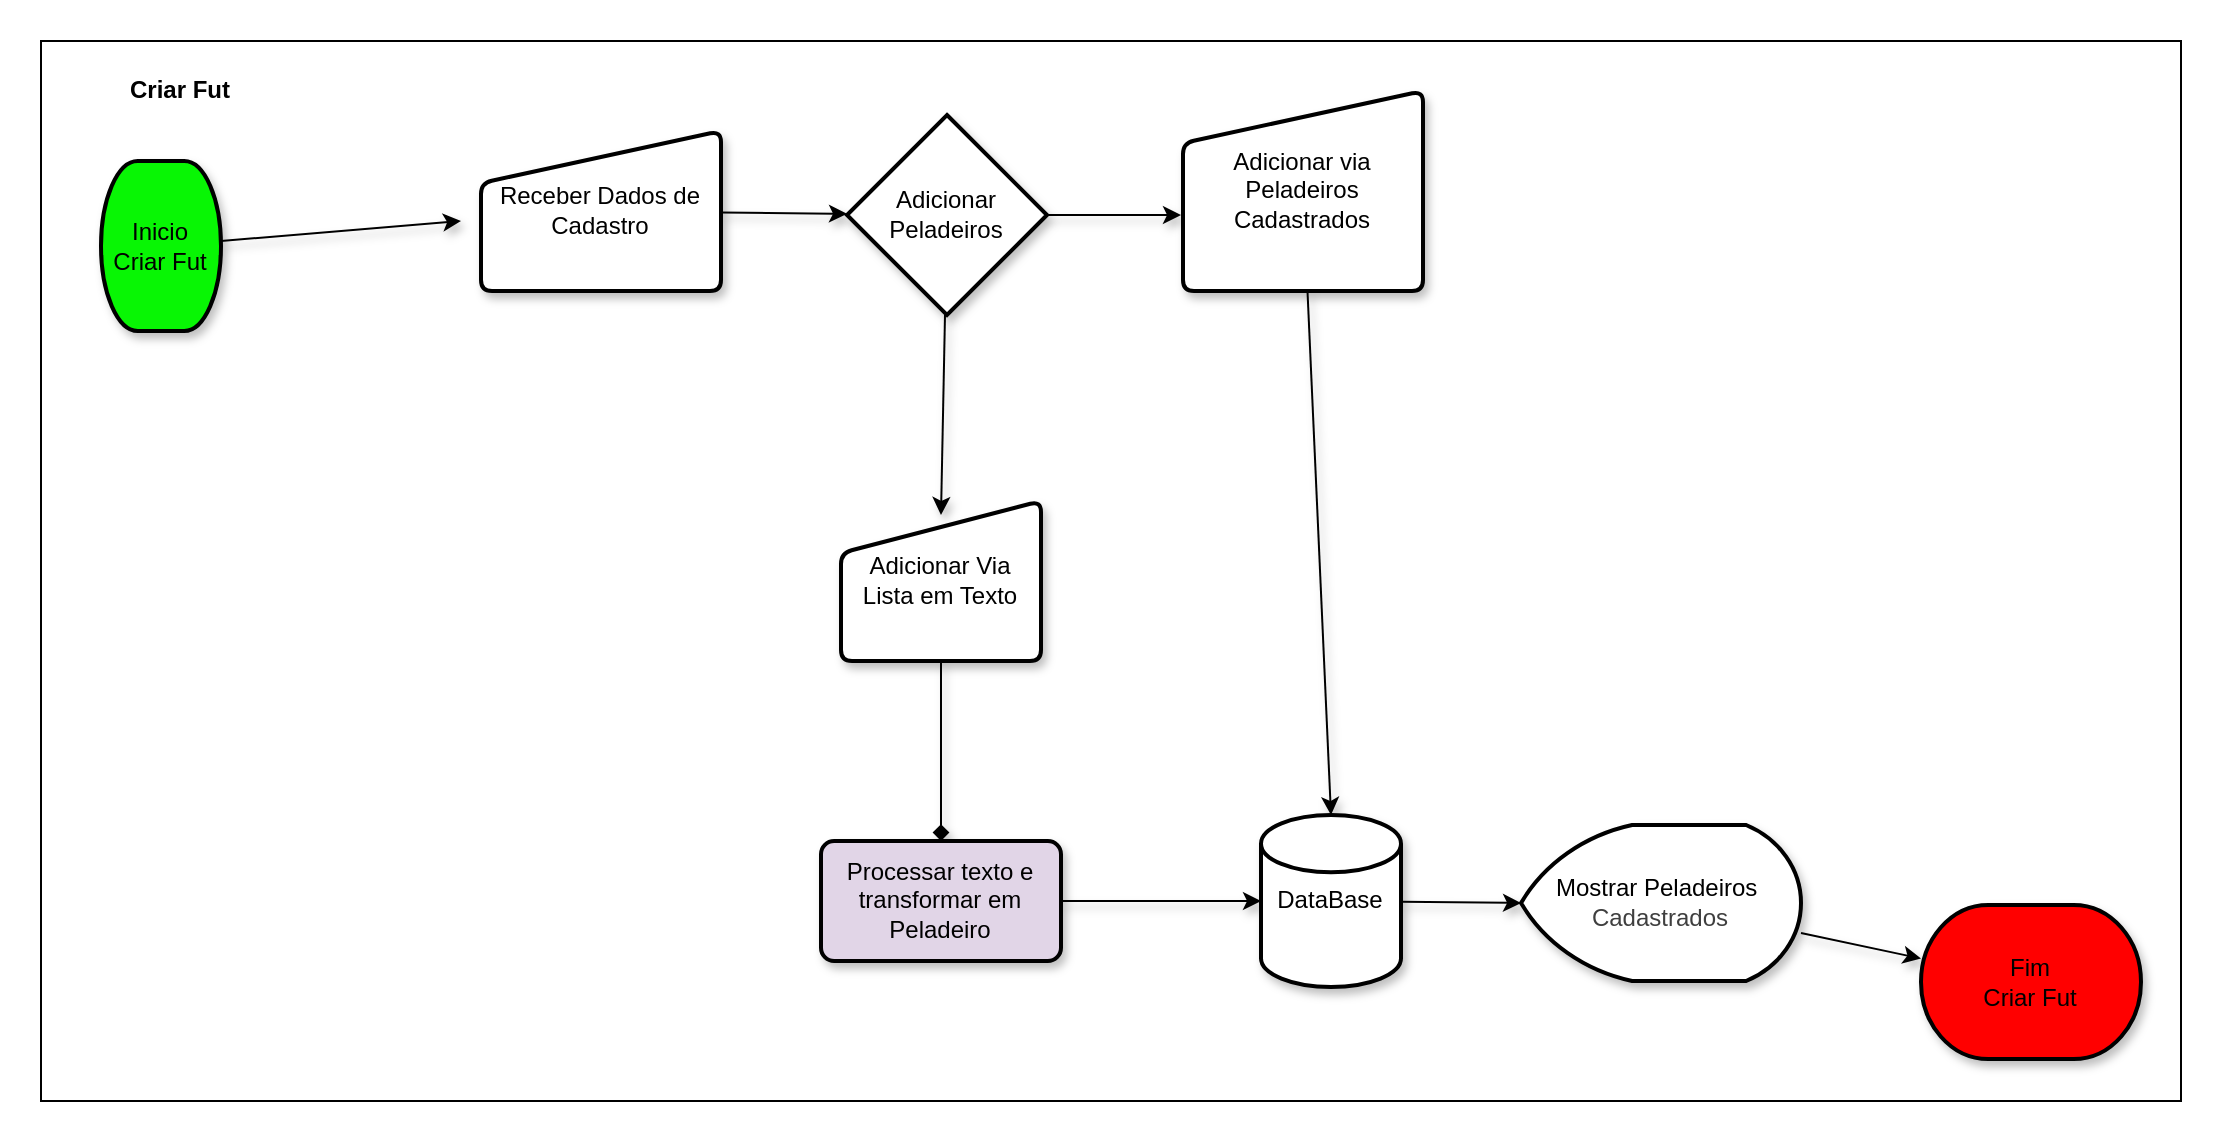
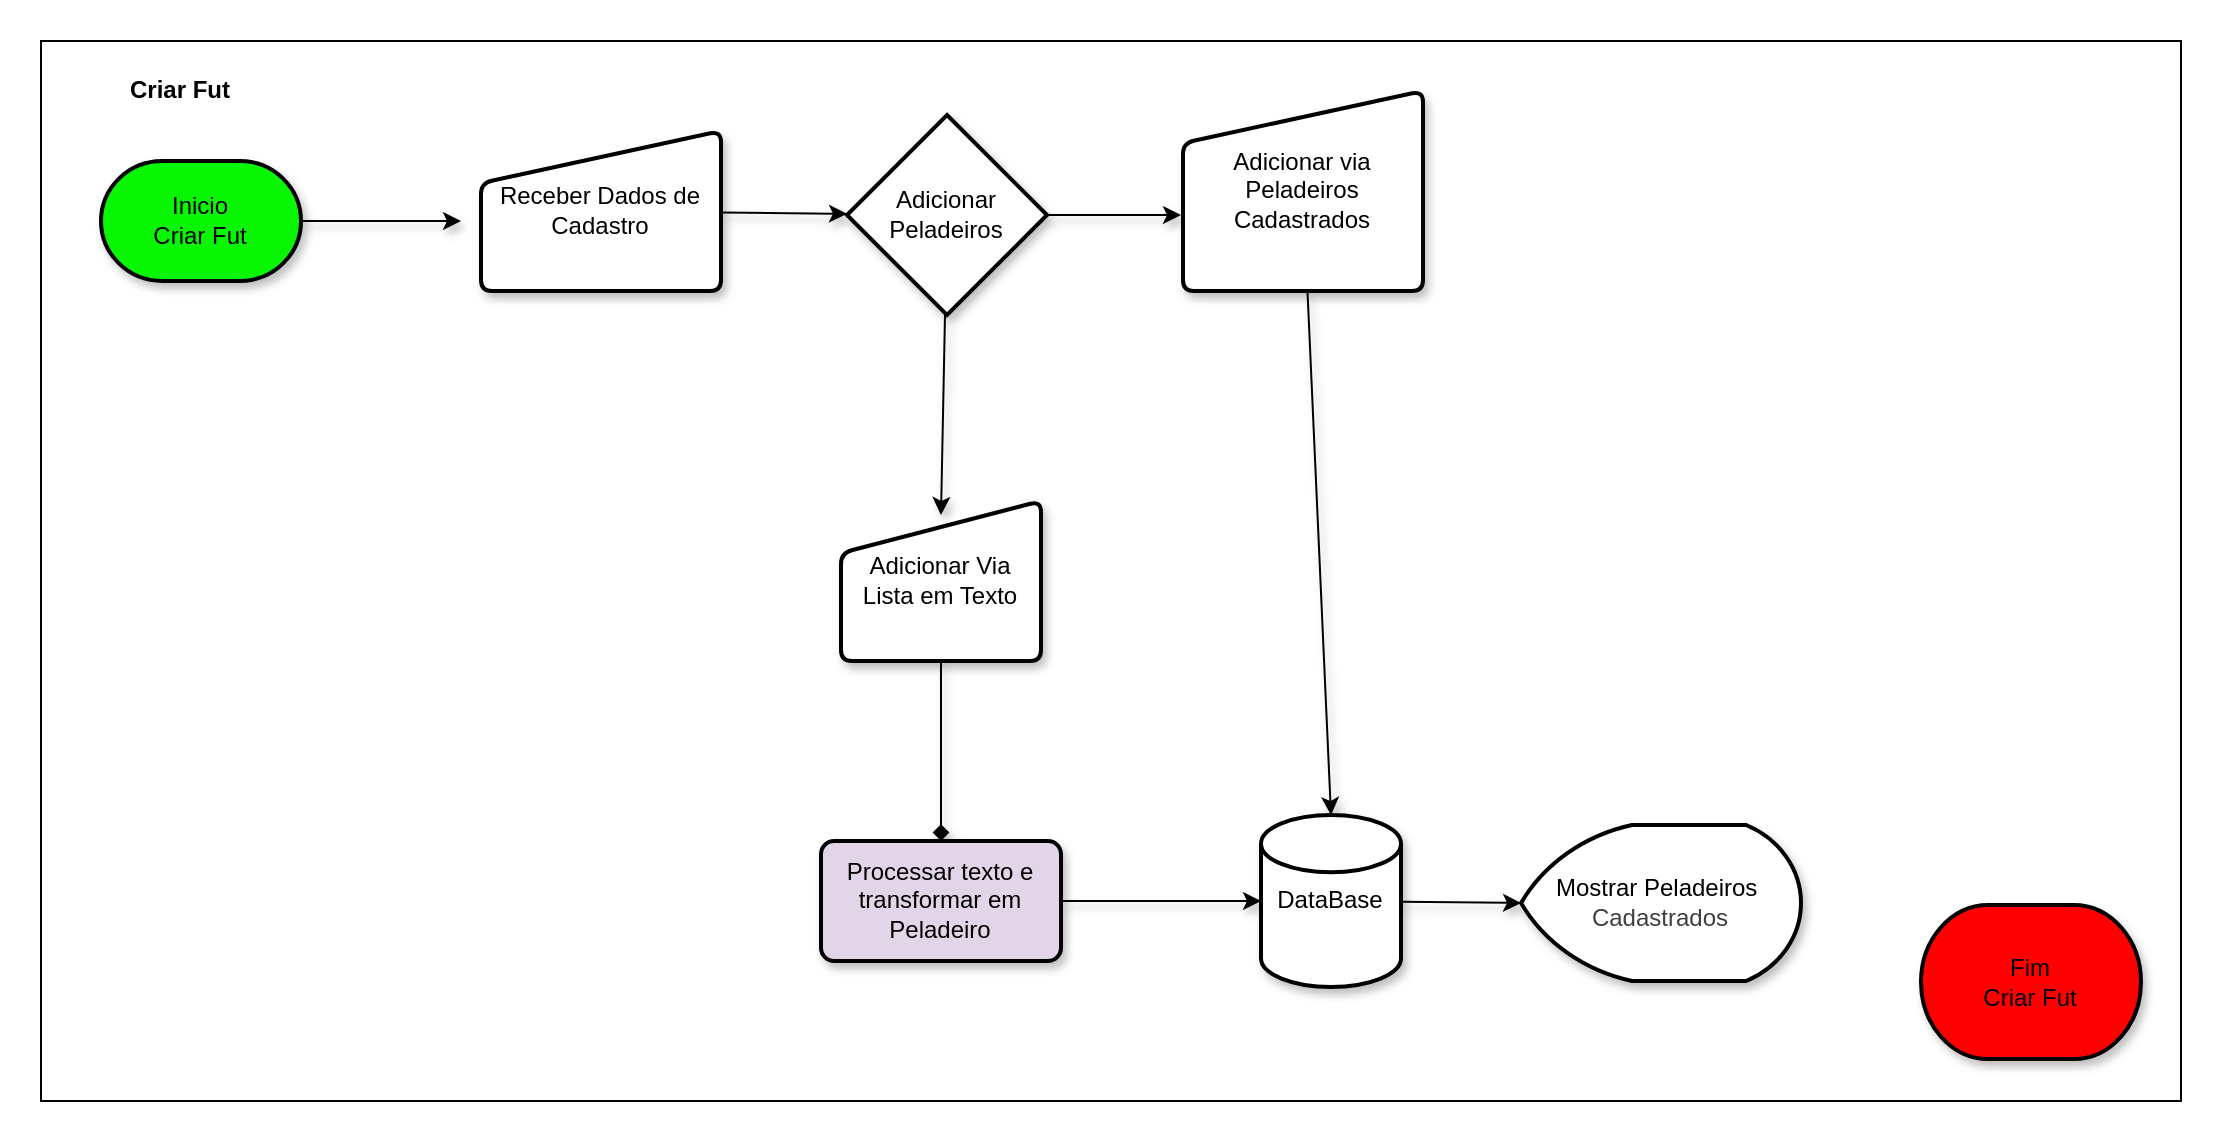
(161, 246) -> (201, 221)
(1854, 944) -> none
